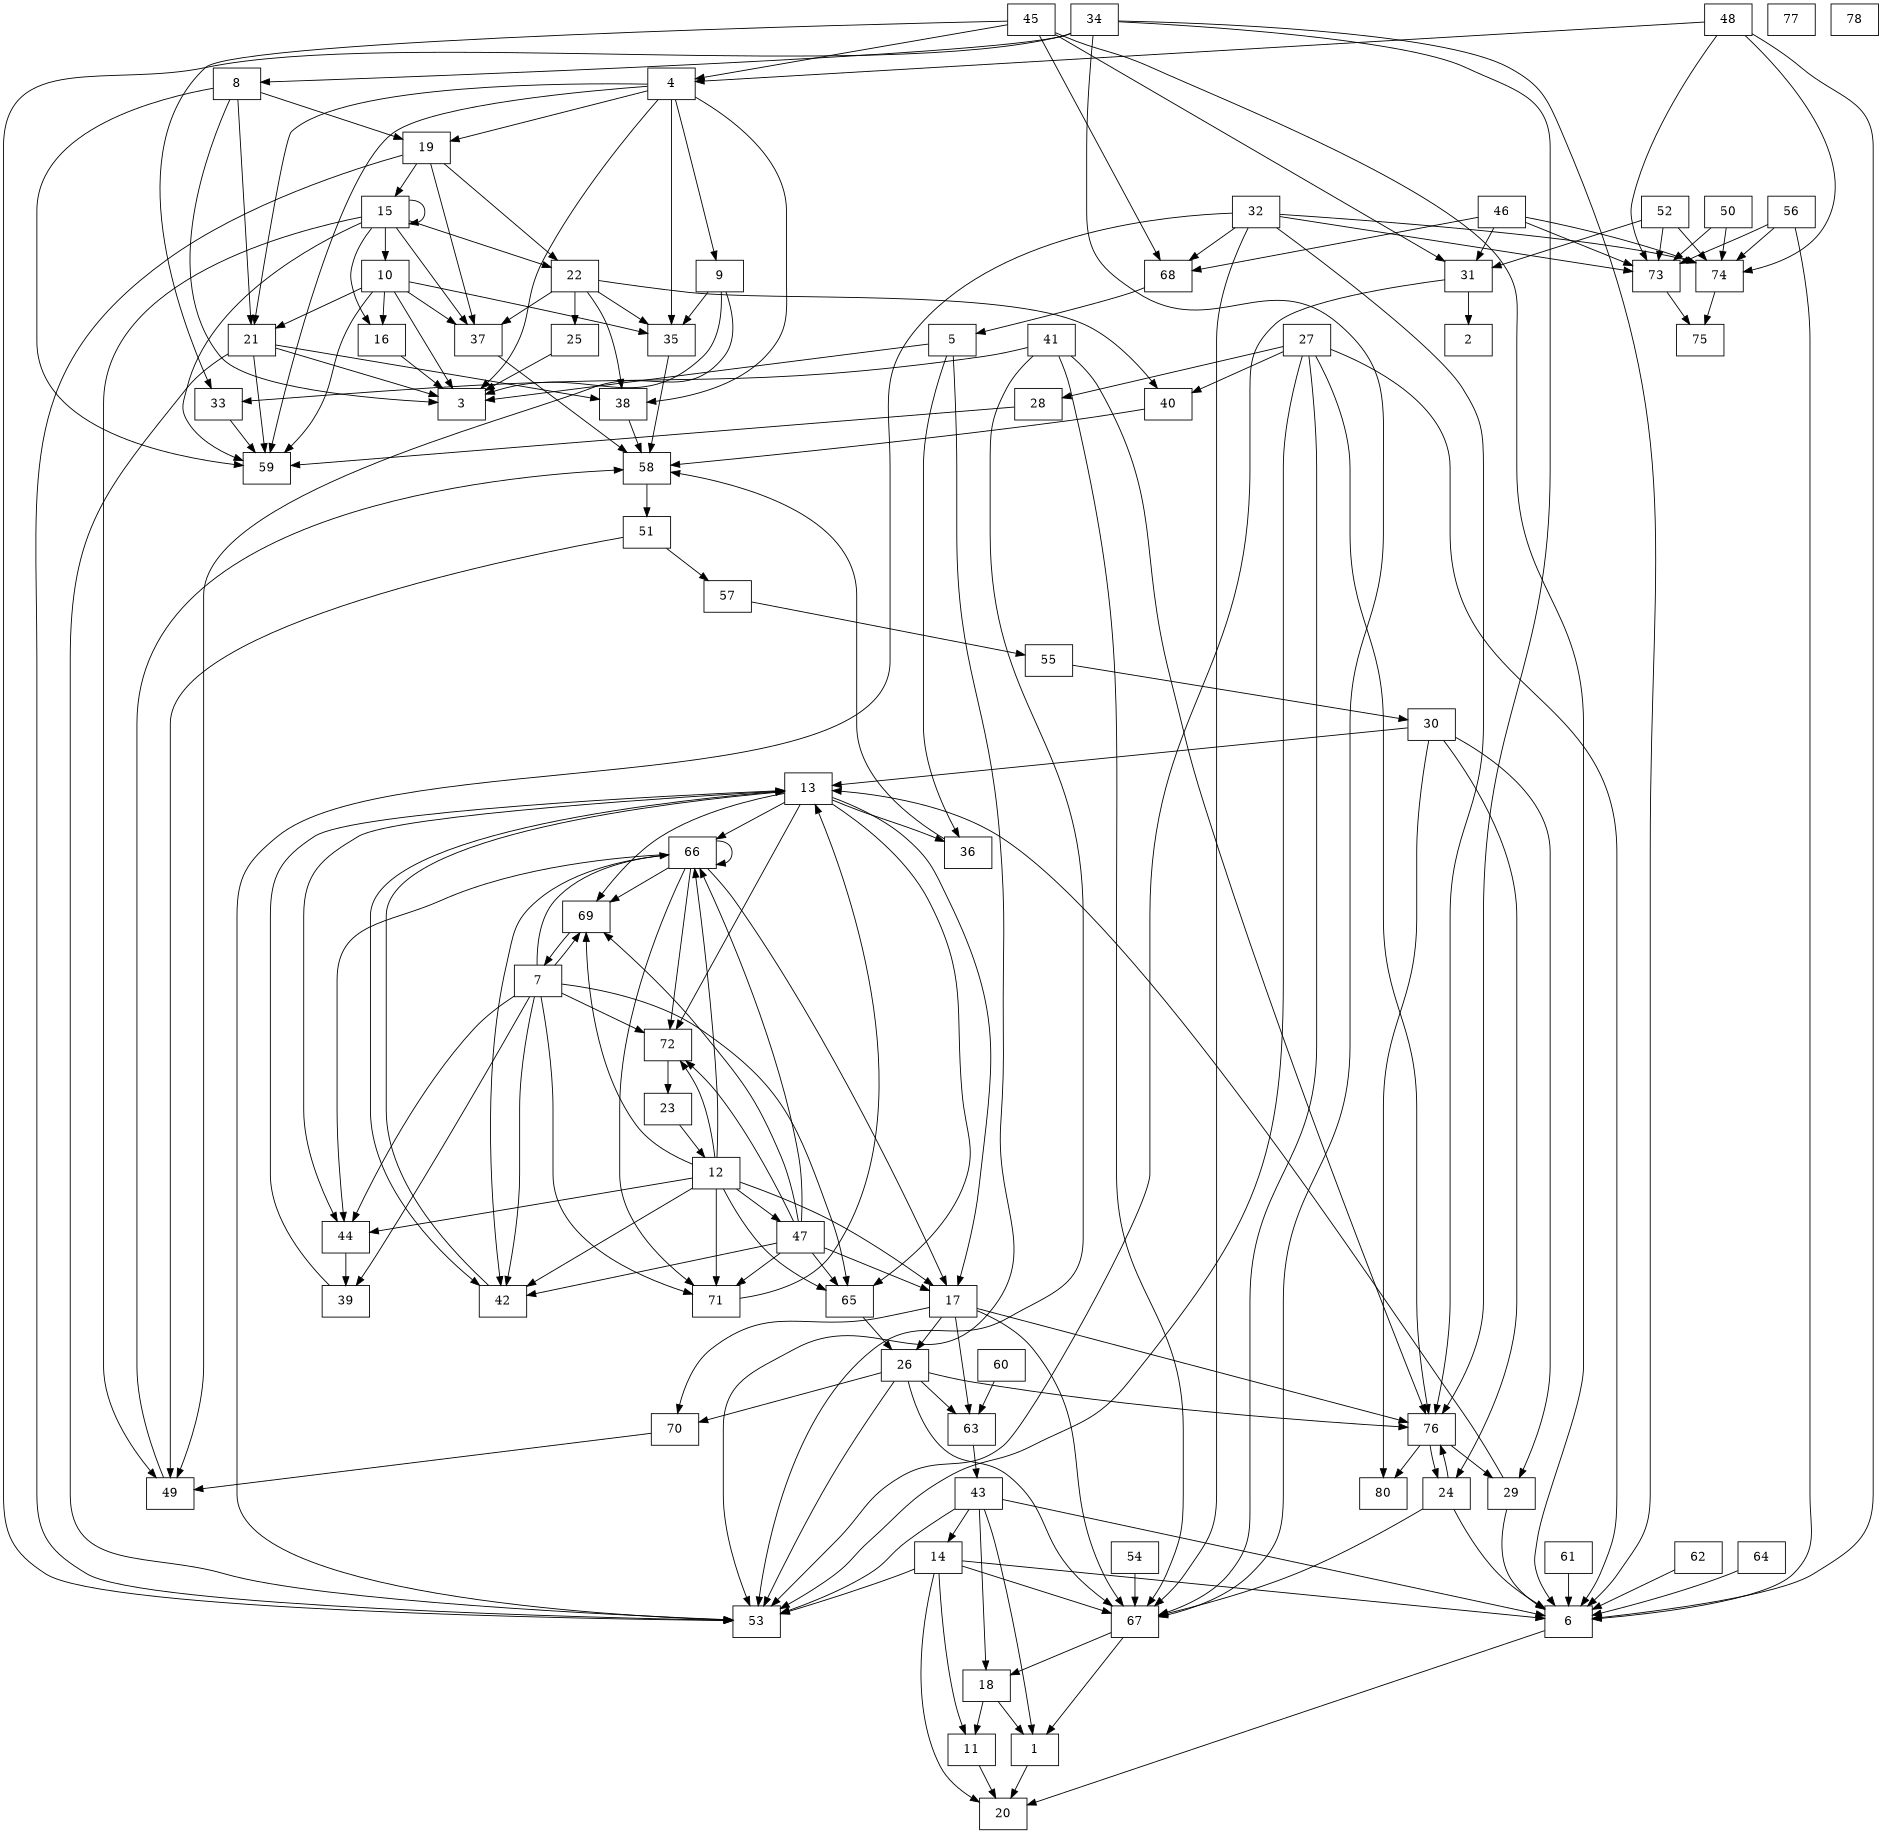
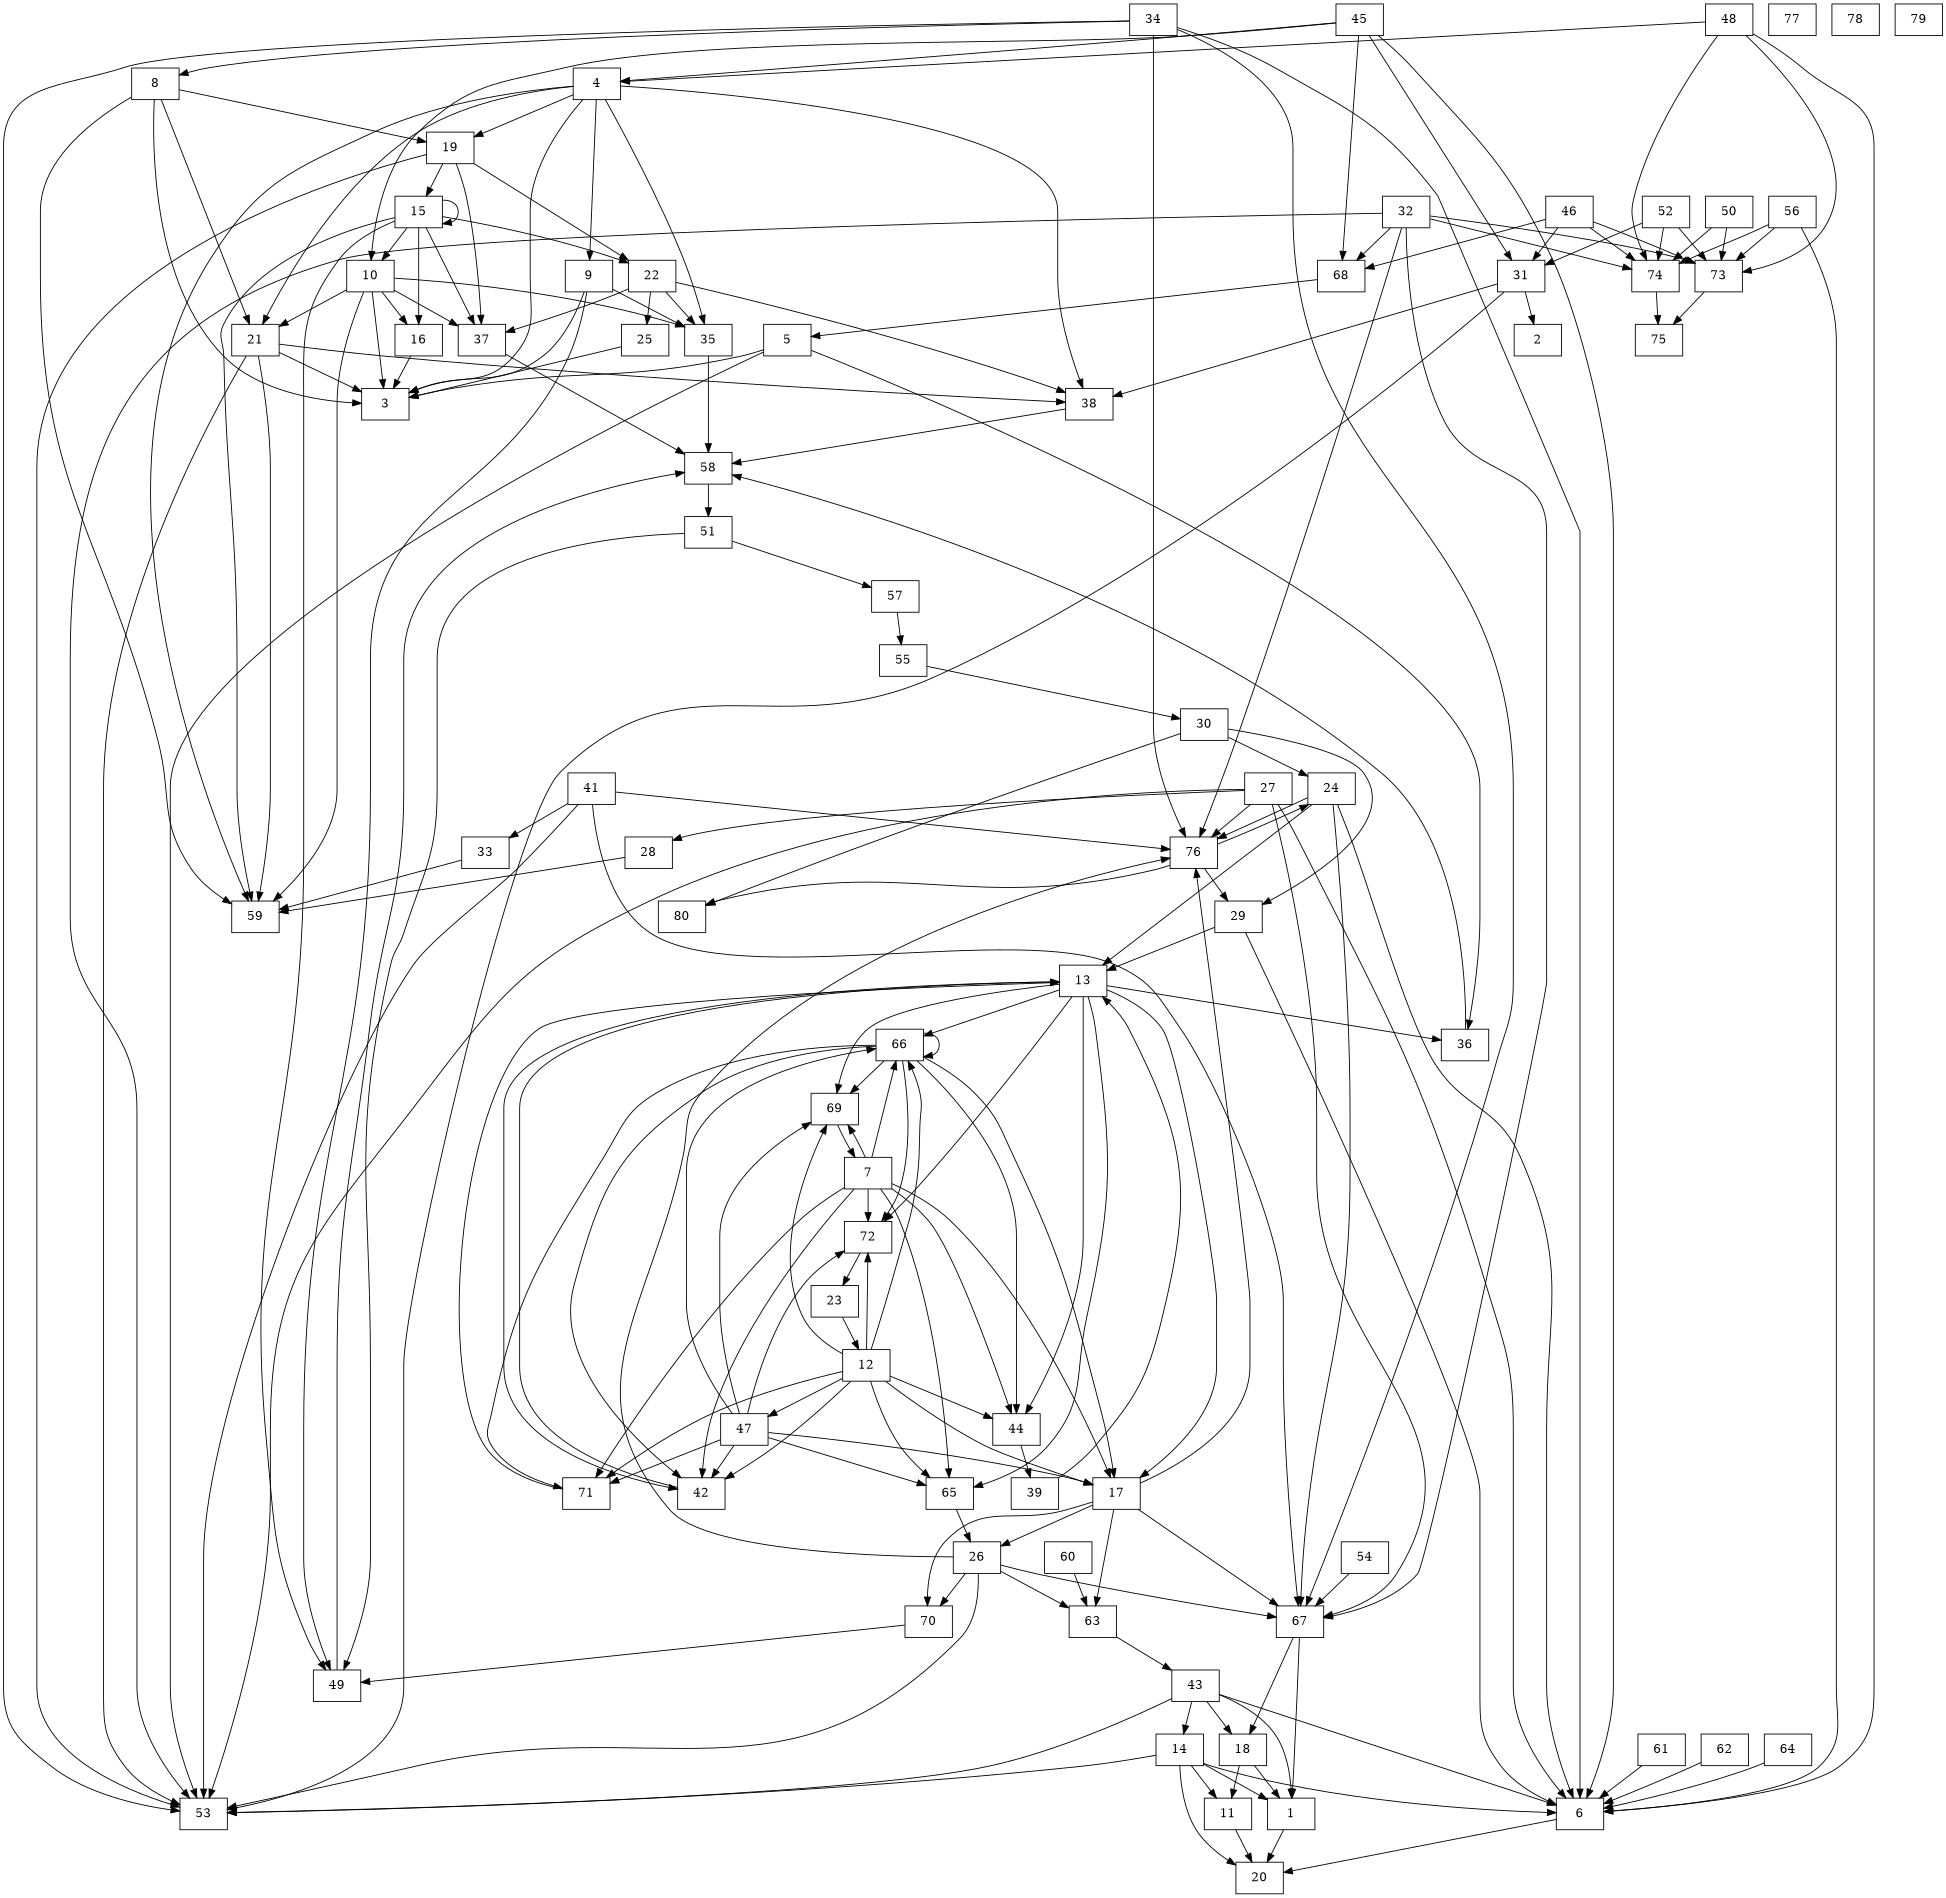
none -> (1919, 20)
(440, 41) -> (803, 46)
none -> (1319, 336)
(1168, 404) -> none
(1124, 756) -> (1206, 886)
(447, 1139) -> (1027, 1316)
(1032, 1588) -> (1230, 1779)
